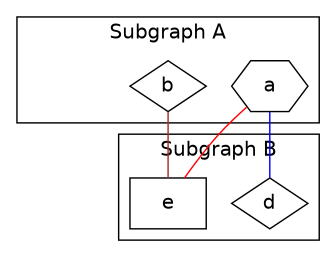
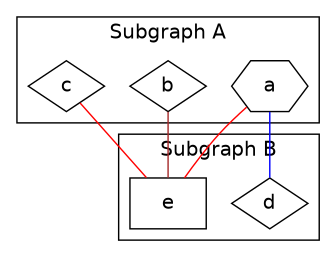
none -> (66, 86)
